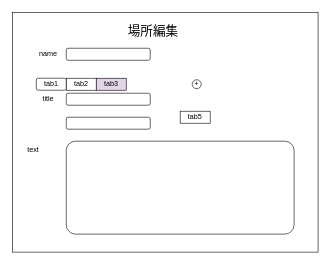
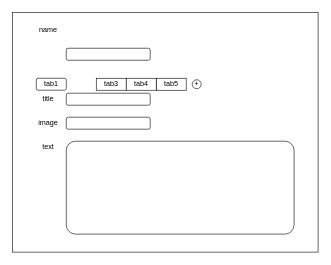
(153, 30) -> none
(48, 54) -> (48, 30)
(81, 84) -> none
(111, 84) -> (111, 84)
none -> (141, 84)
(195, 117) -> (171, 84)
none -> (48, 123)
(33, 150) -> (48, 147)
